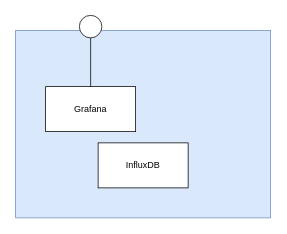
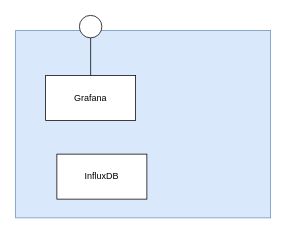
(90, 109) -> (90, 98)
(143, 165) -> (102, 177)
